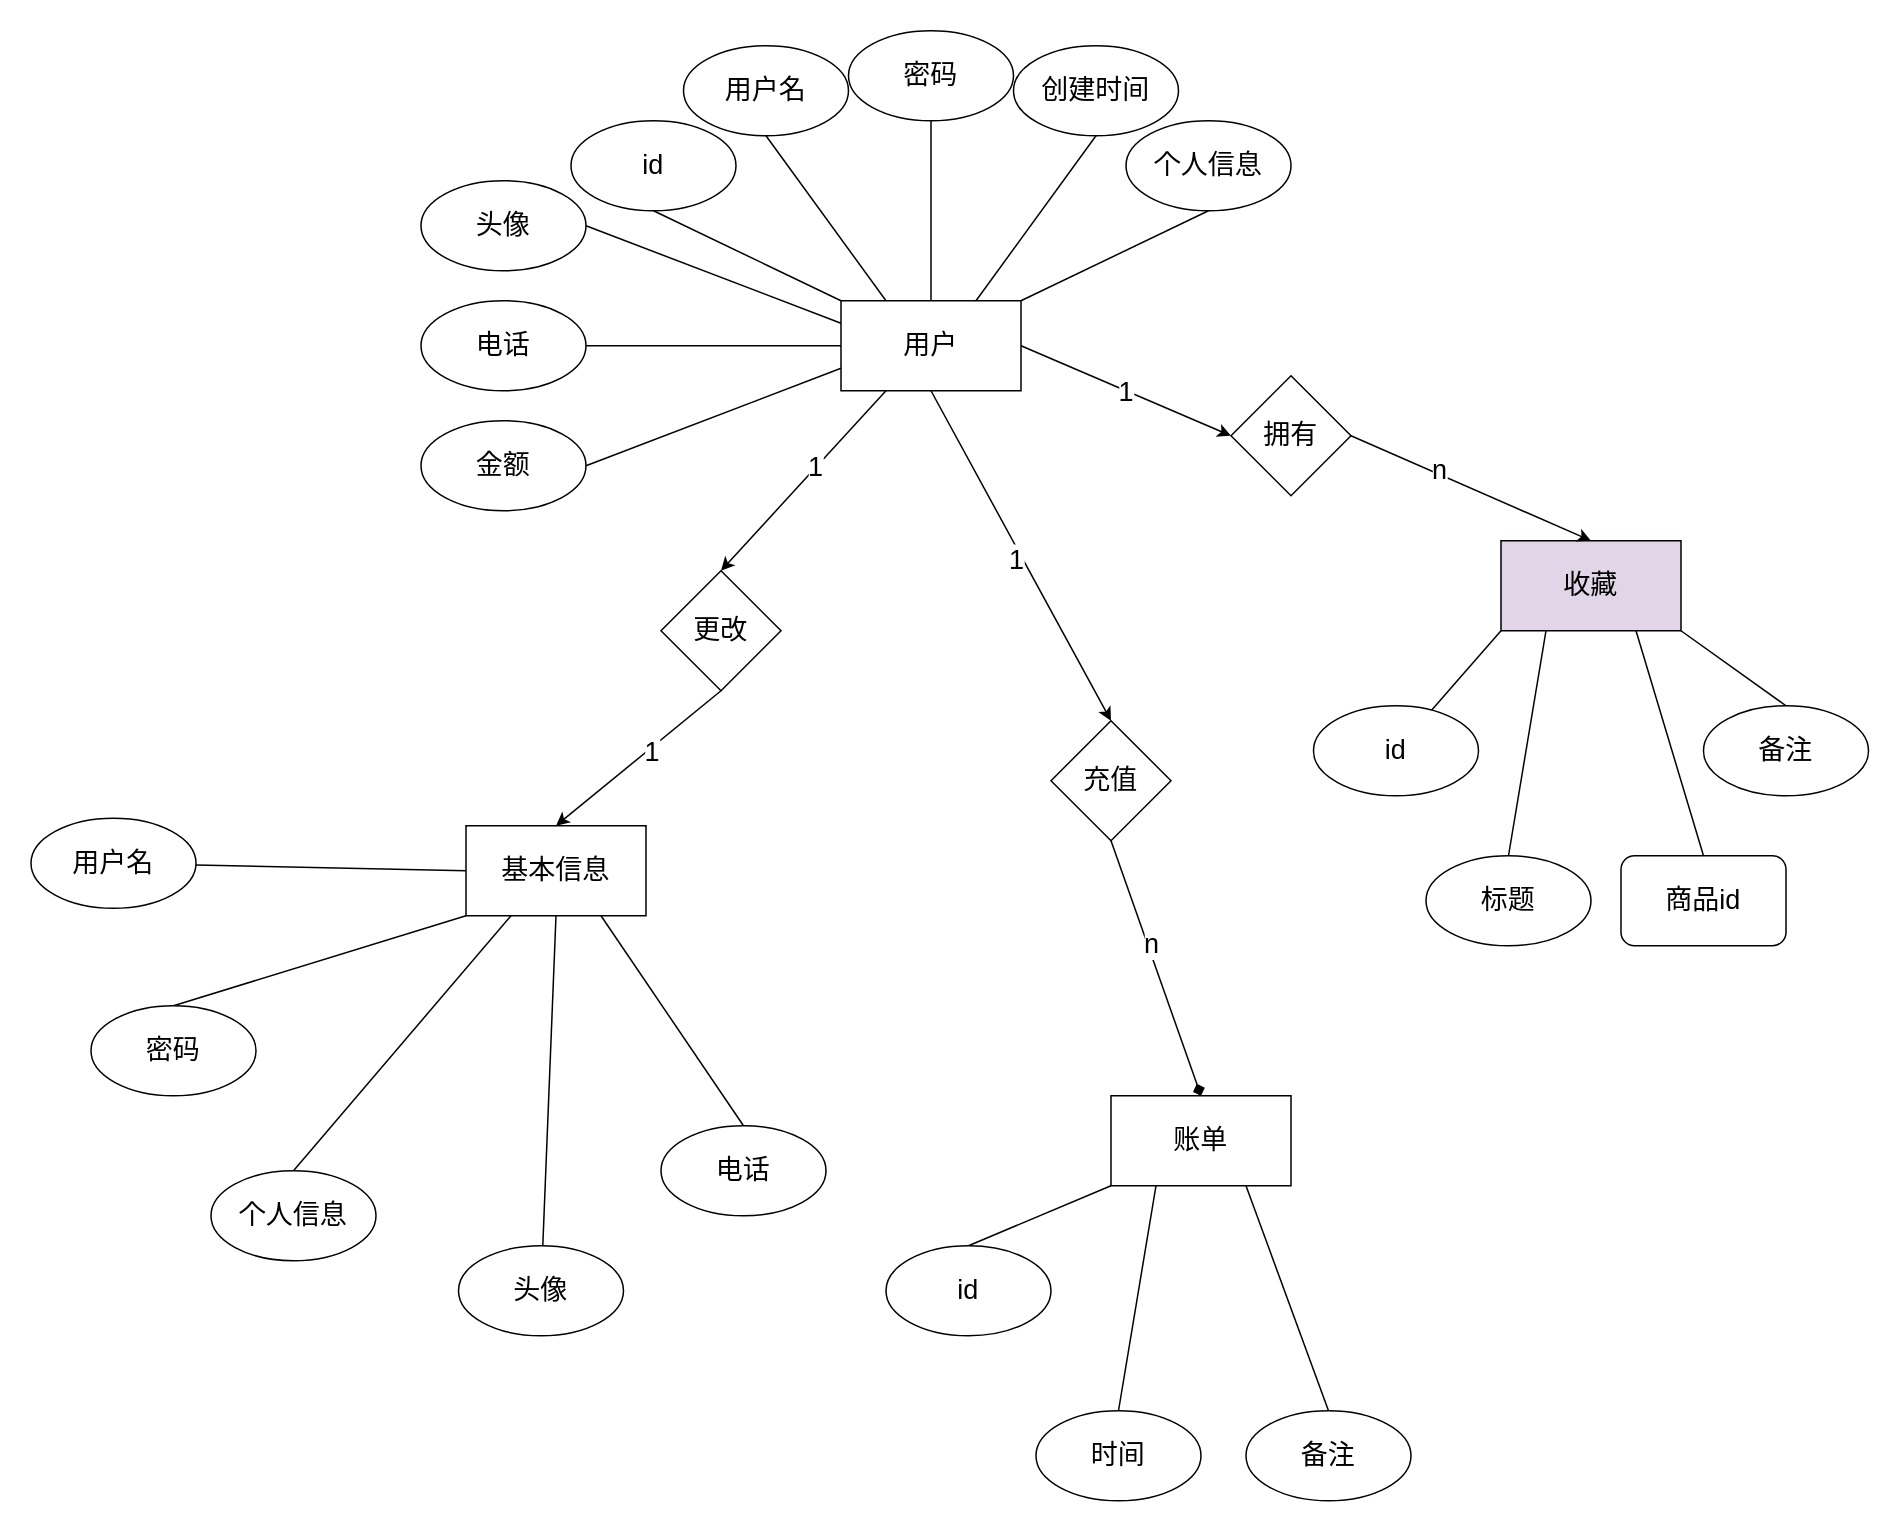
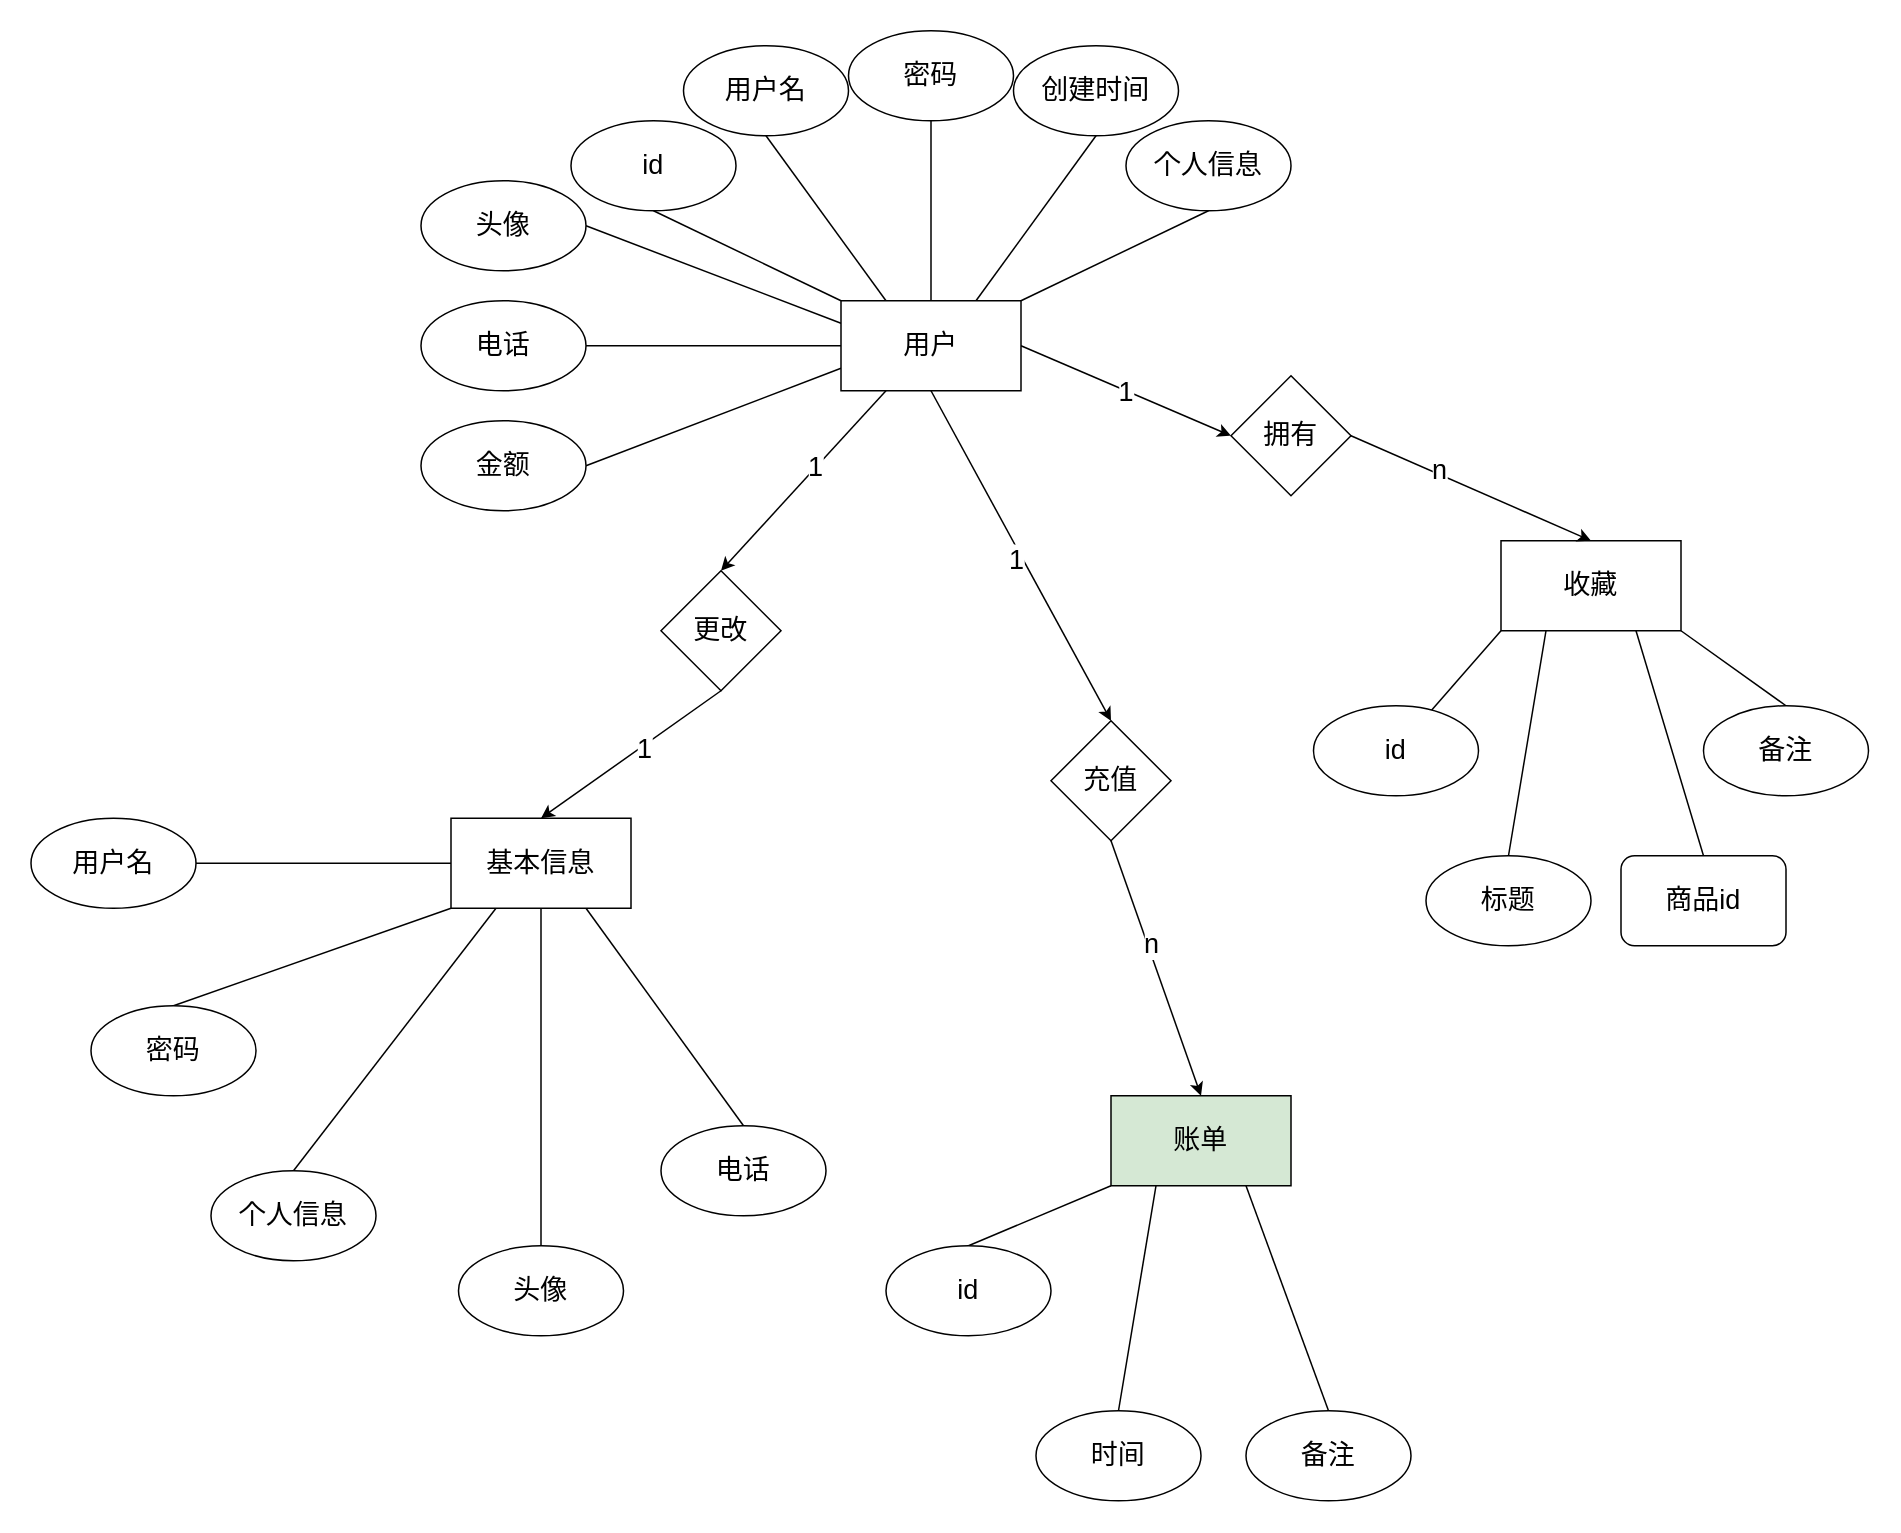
(1591, 586) -> (1591, 586)
(556, 871) -> (541, 863)
(1197, 1084) -> (1197, 1085)
(1201, 1141) -> (1201, 1141)
